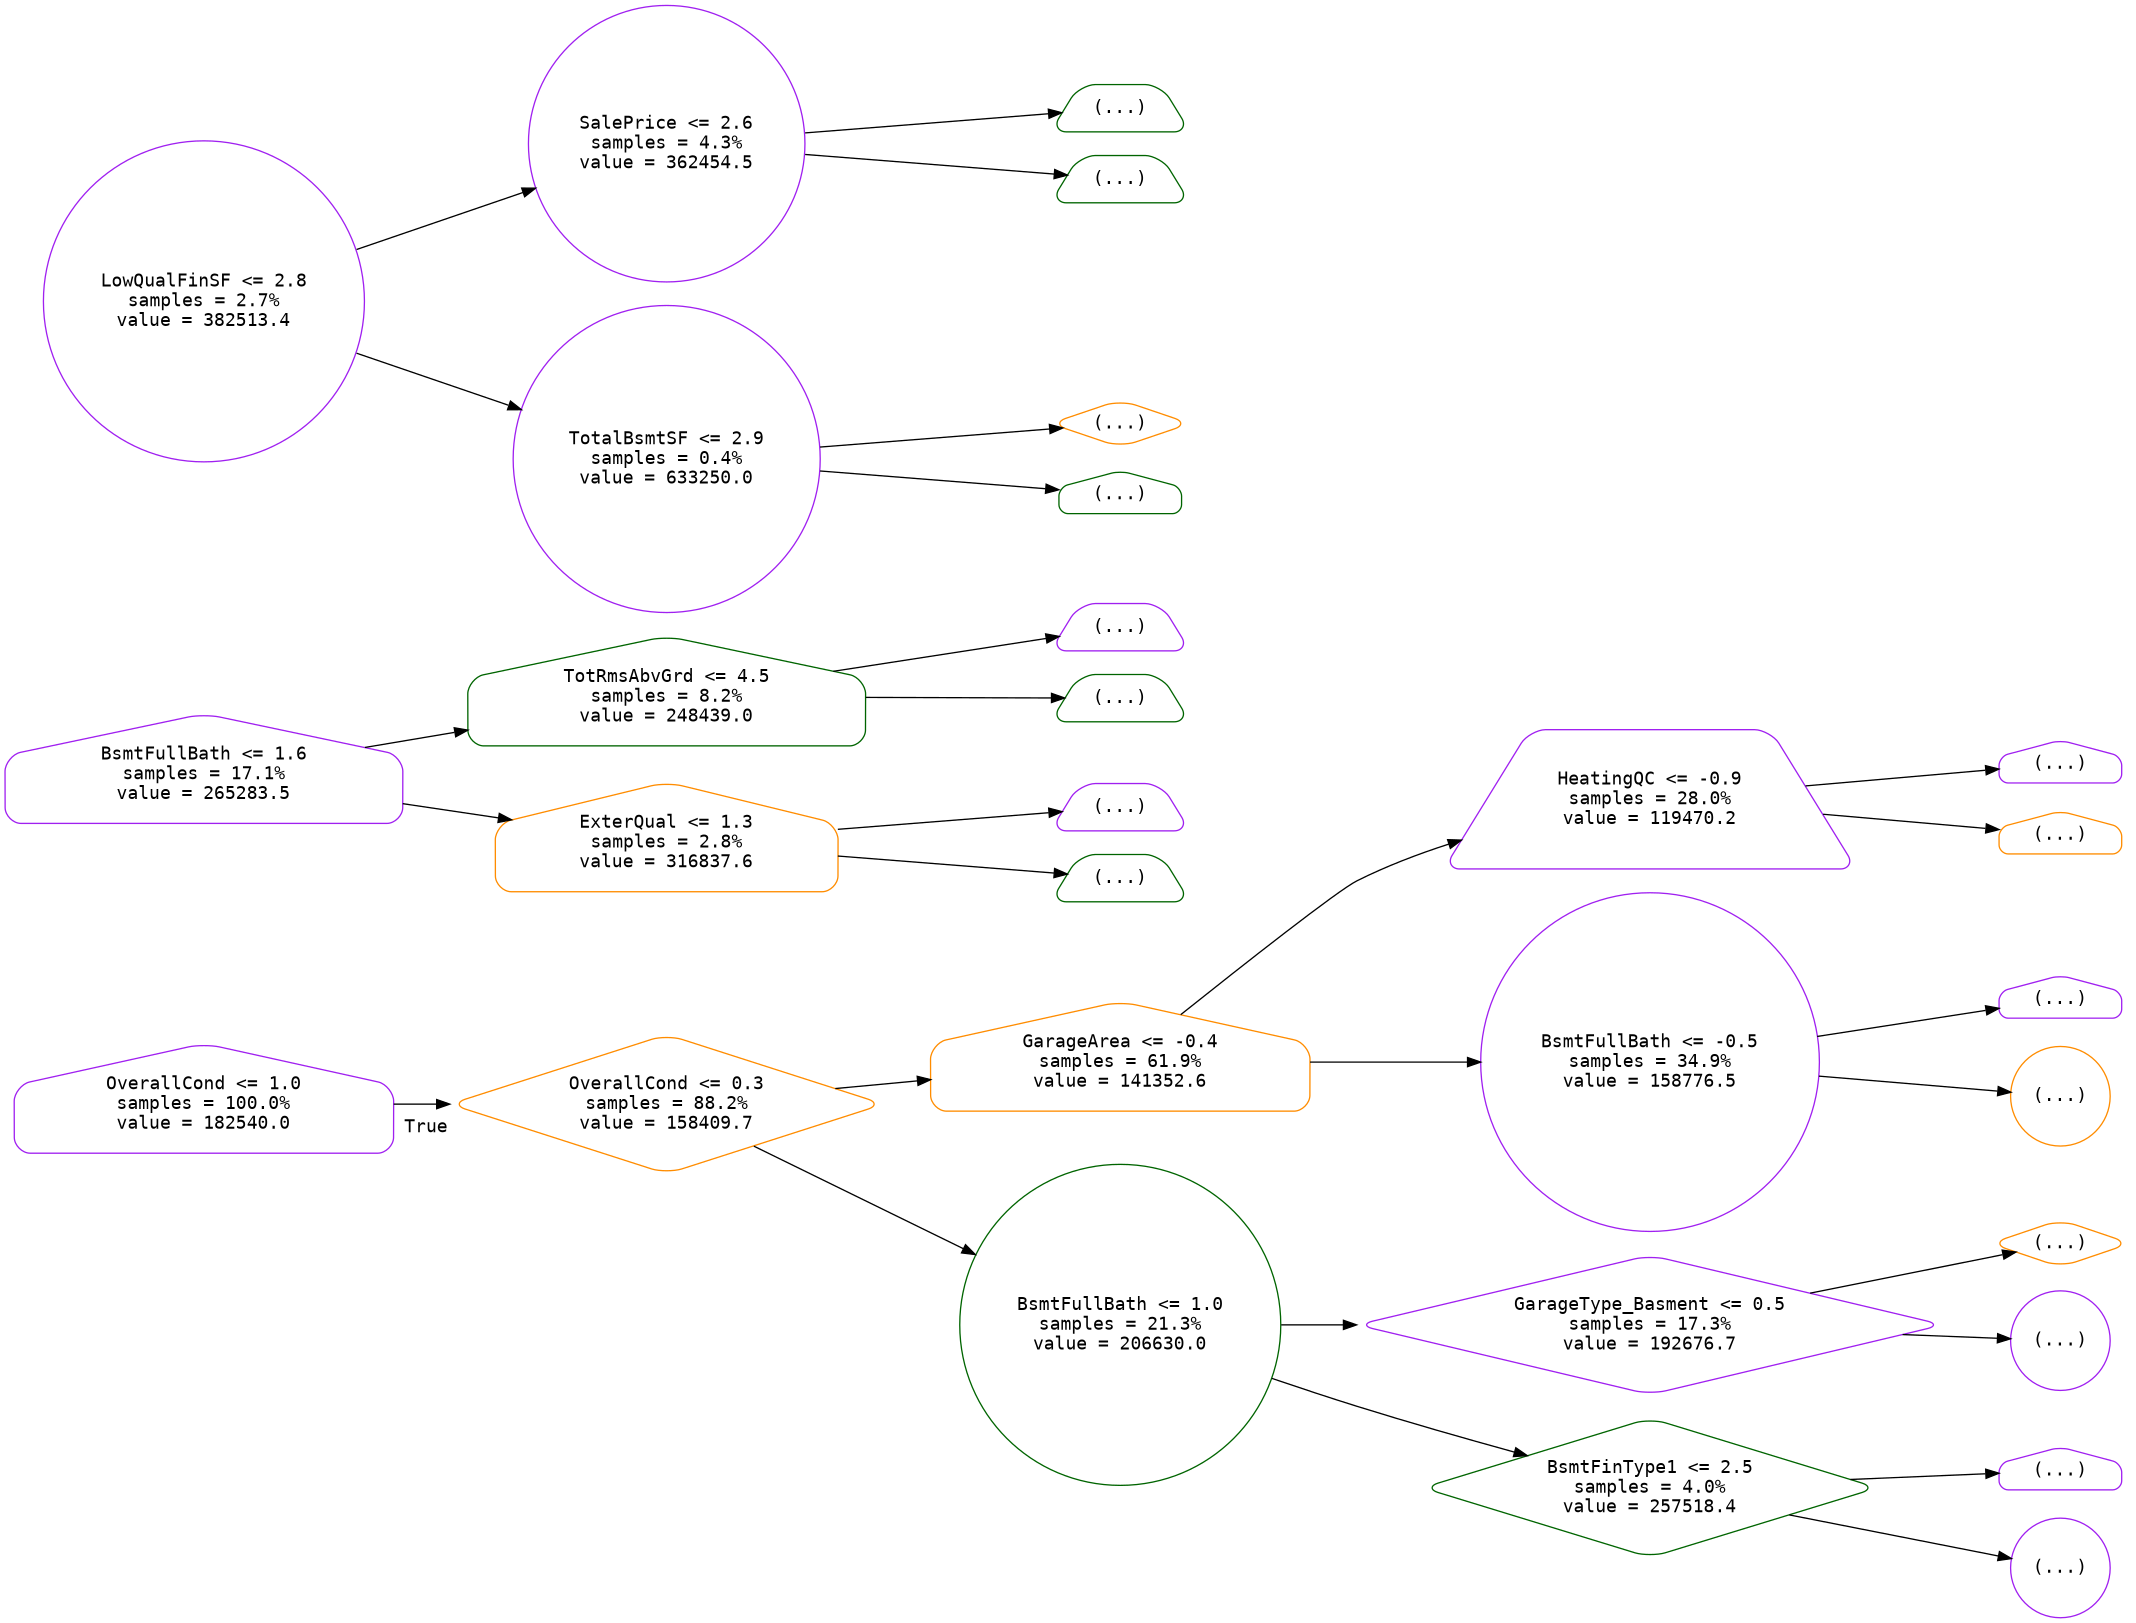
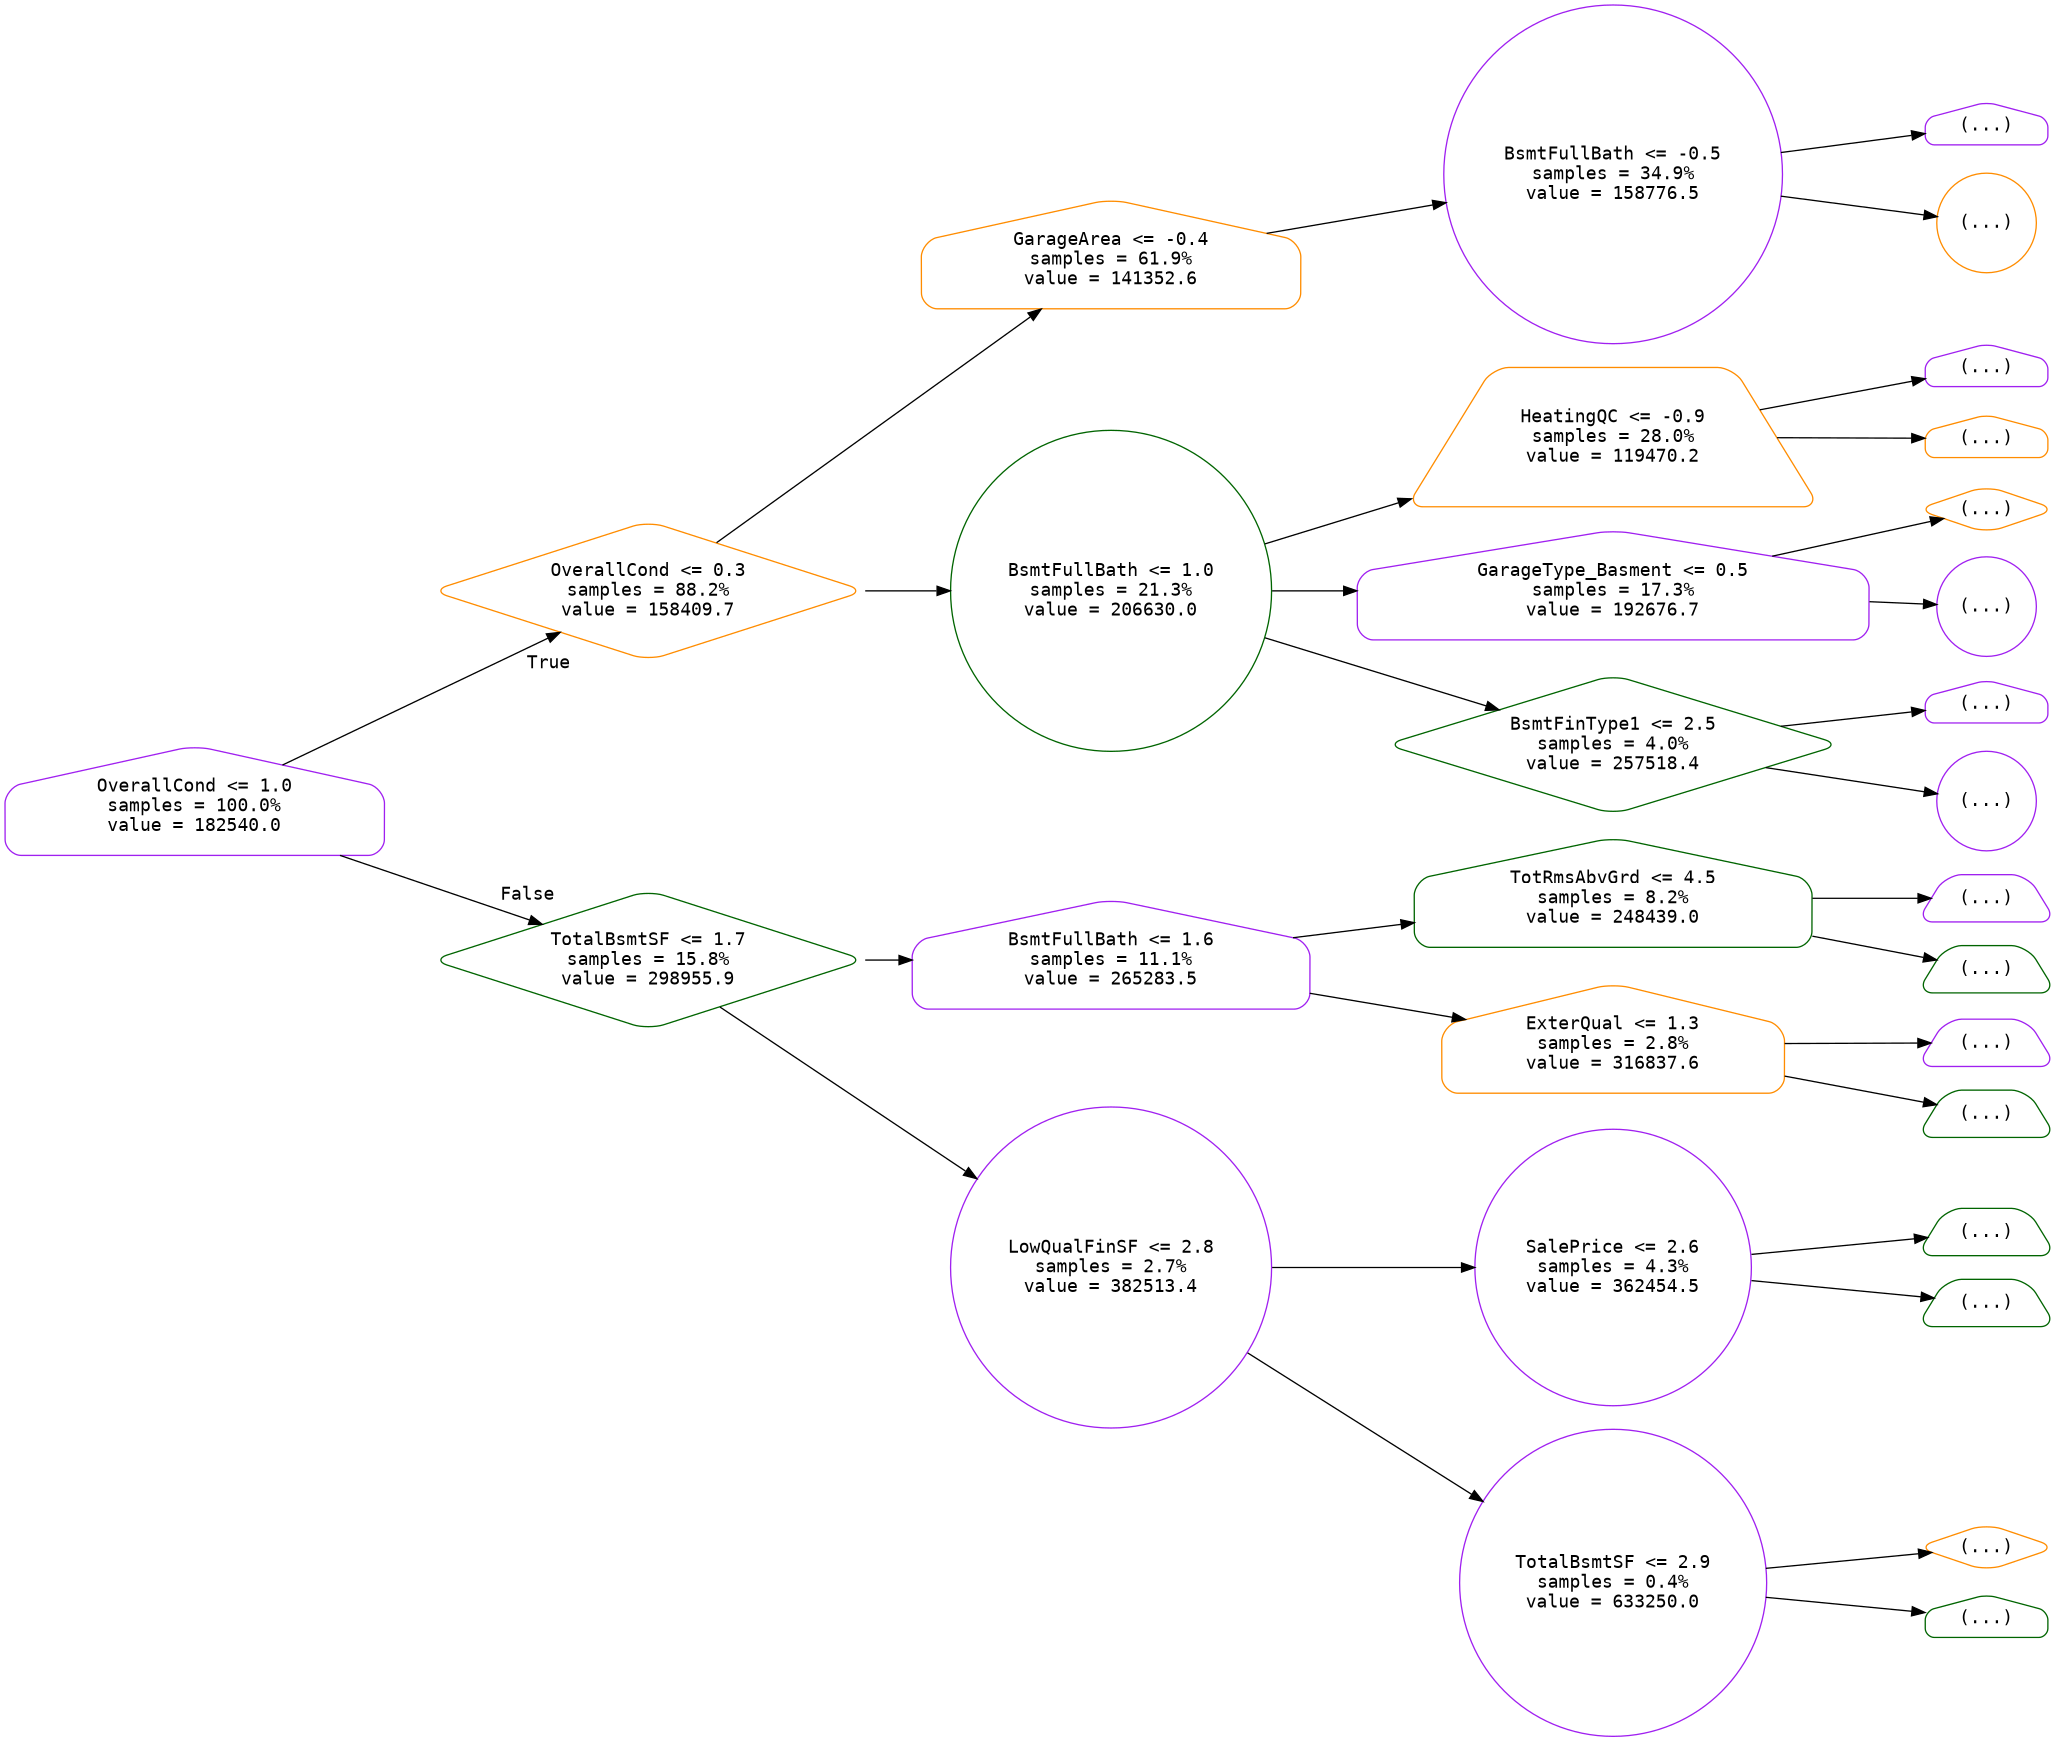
(204, 774) -> (1111, 960)
(1650, 799) -> (1613, 437)
(1307, 916) -> (1332, 523)
none -> (648, 960)
(1650, 1325) -> (1613, 591)
